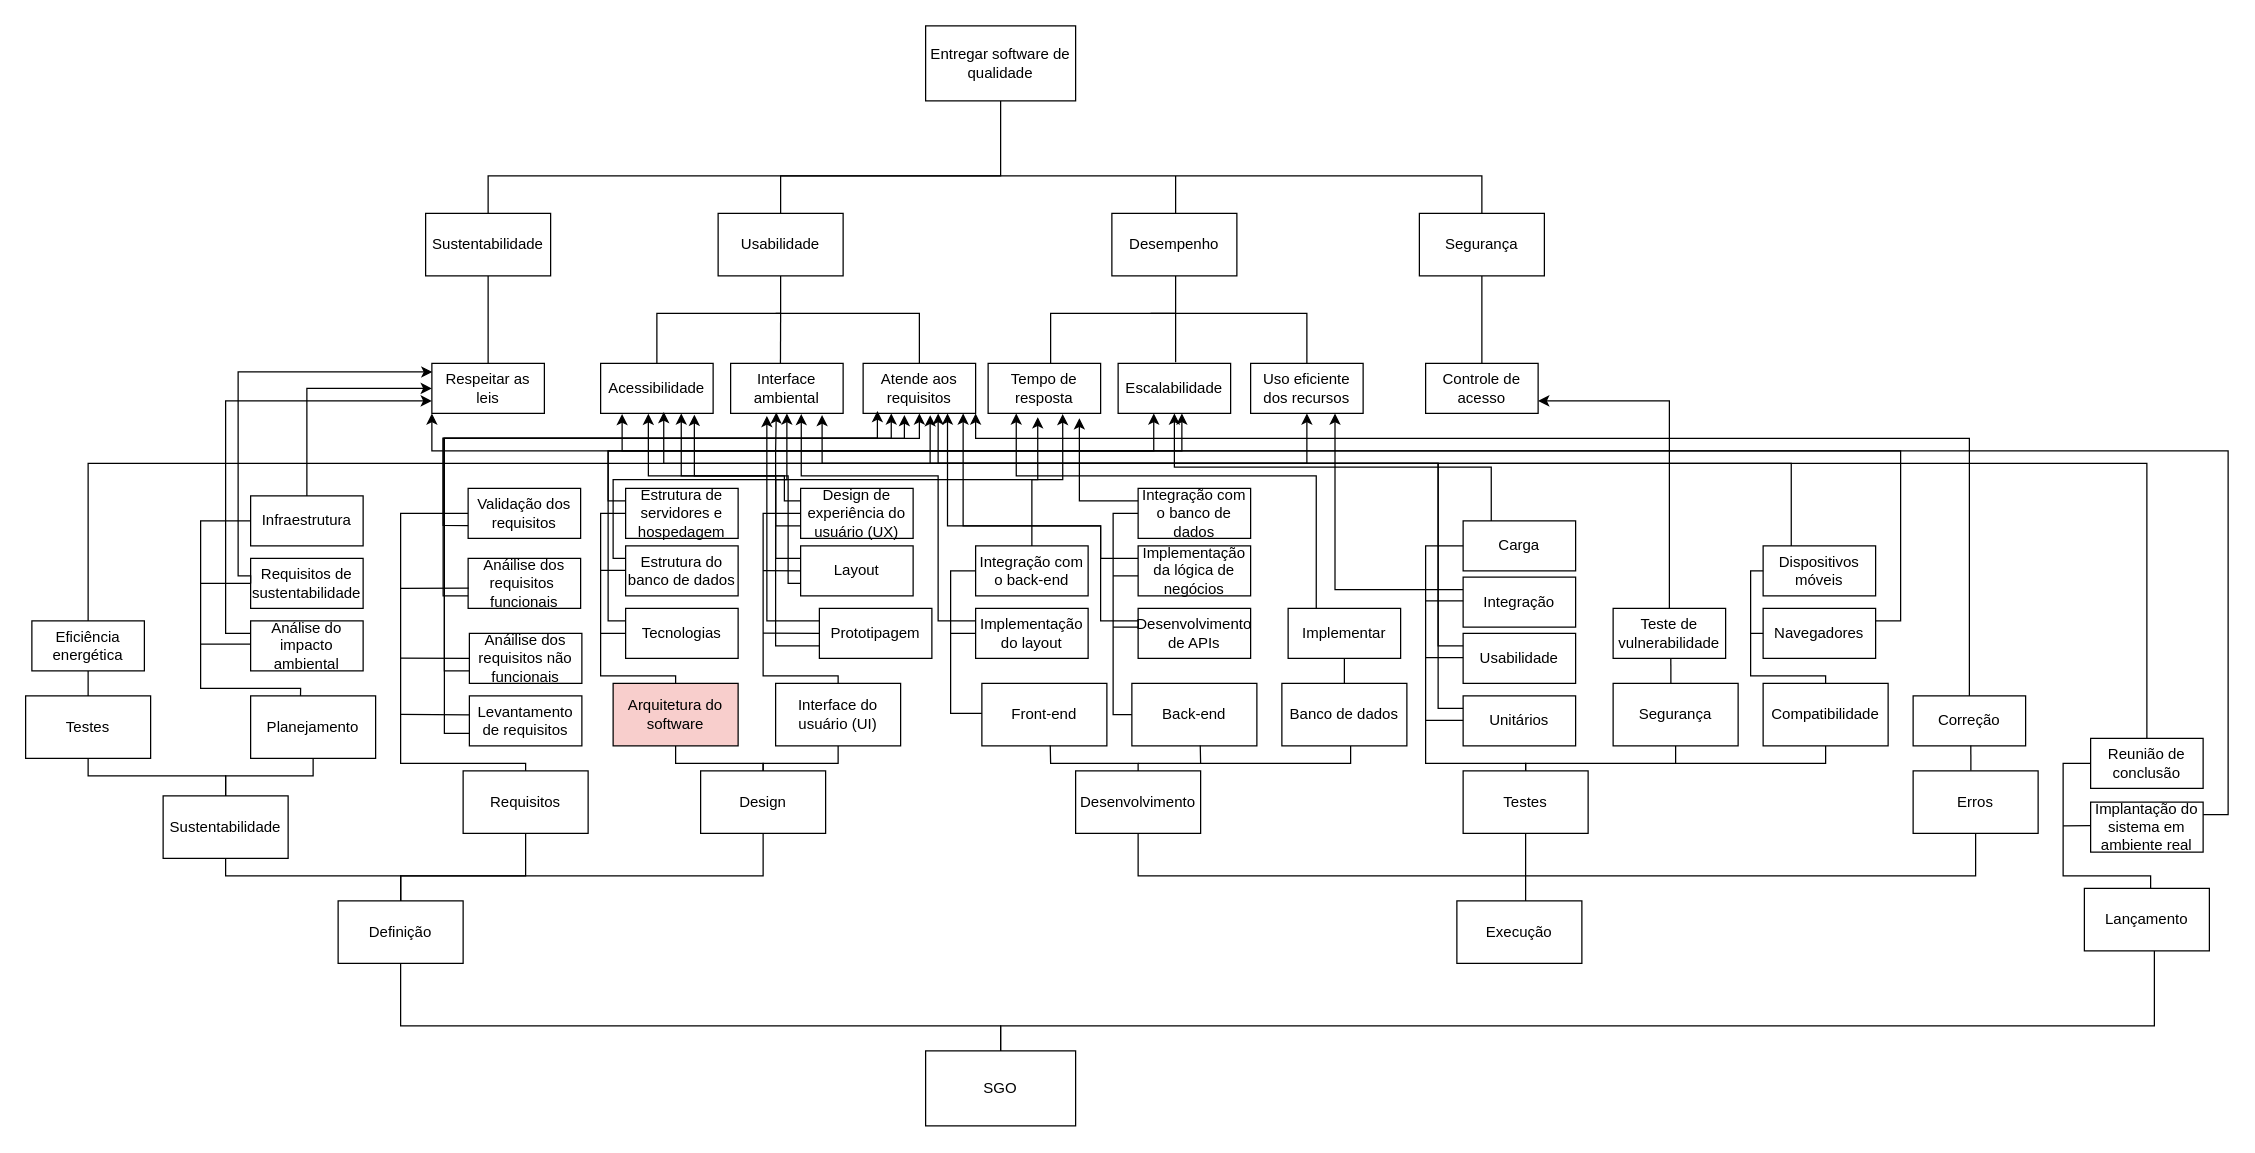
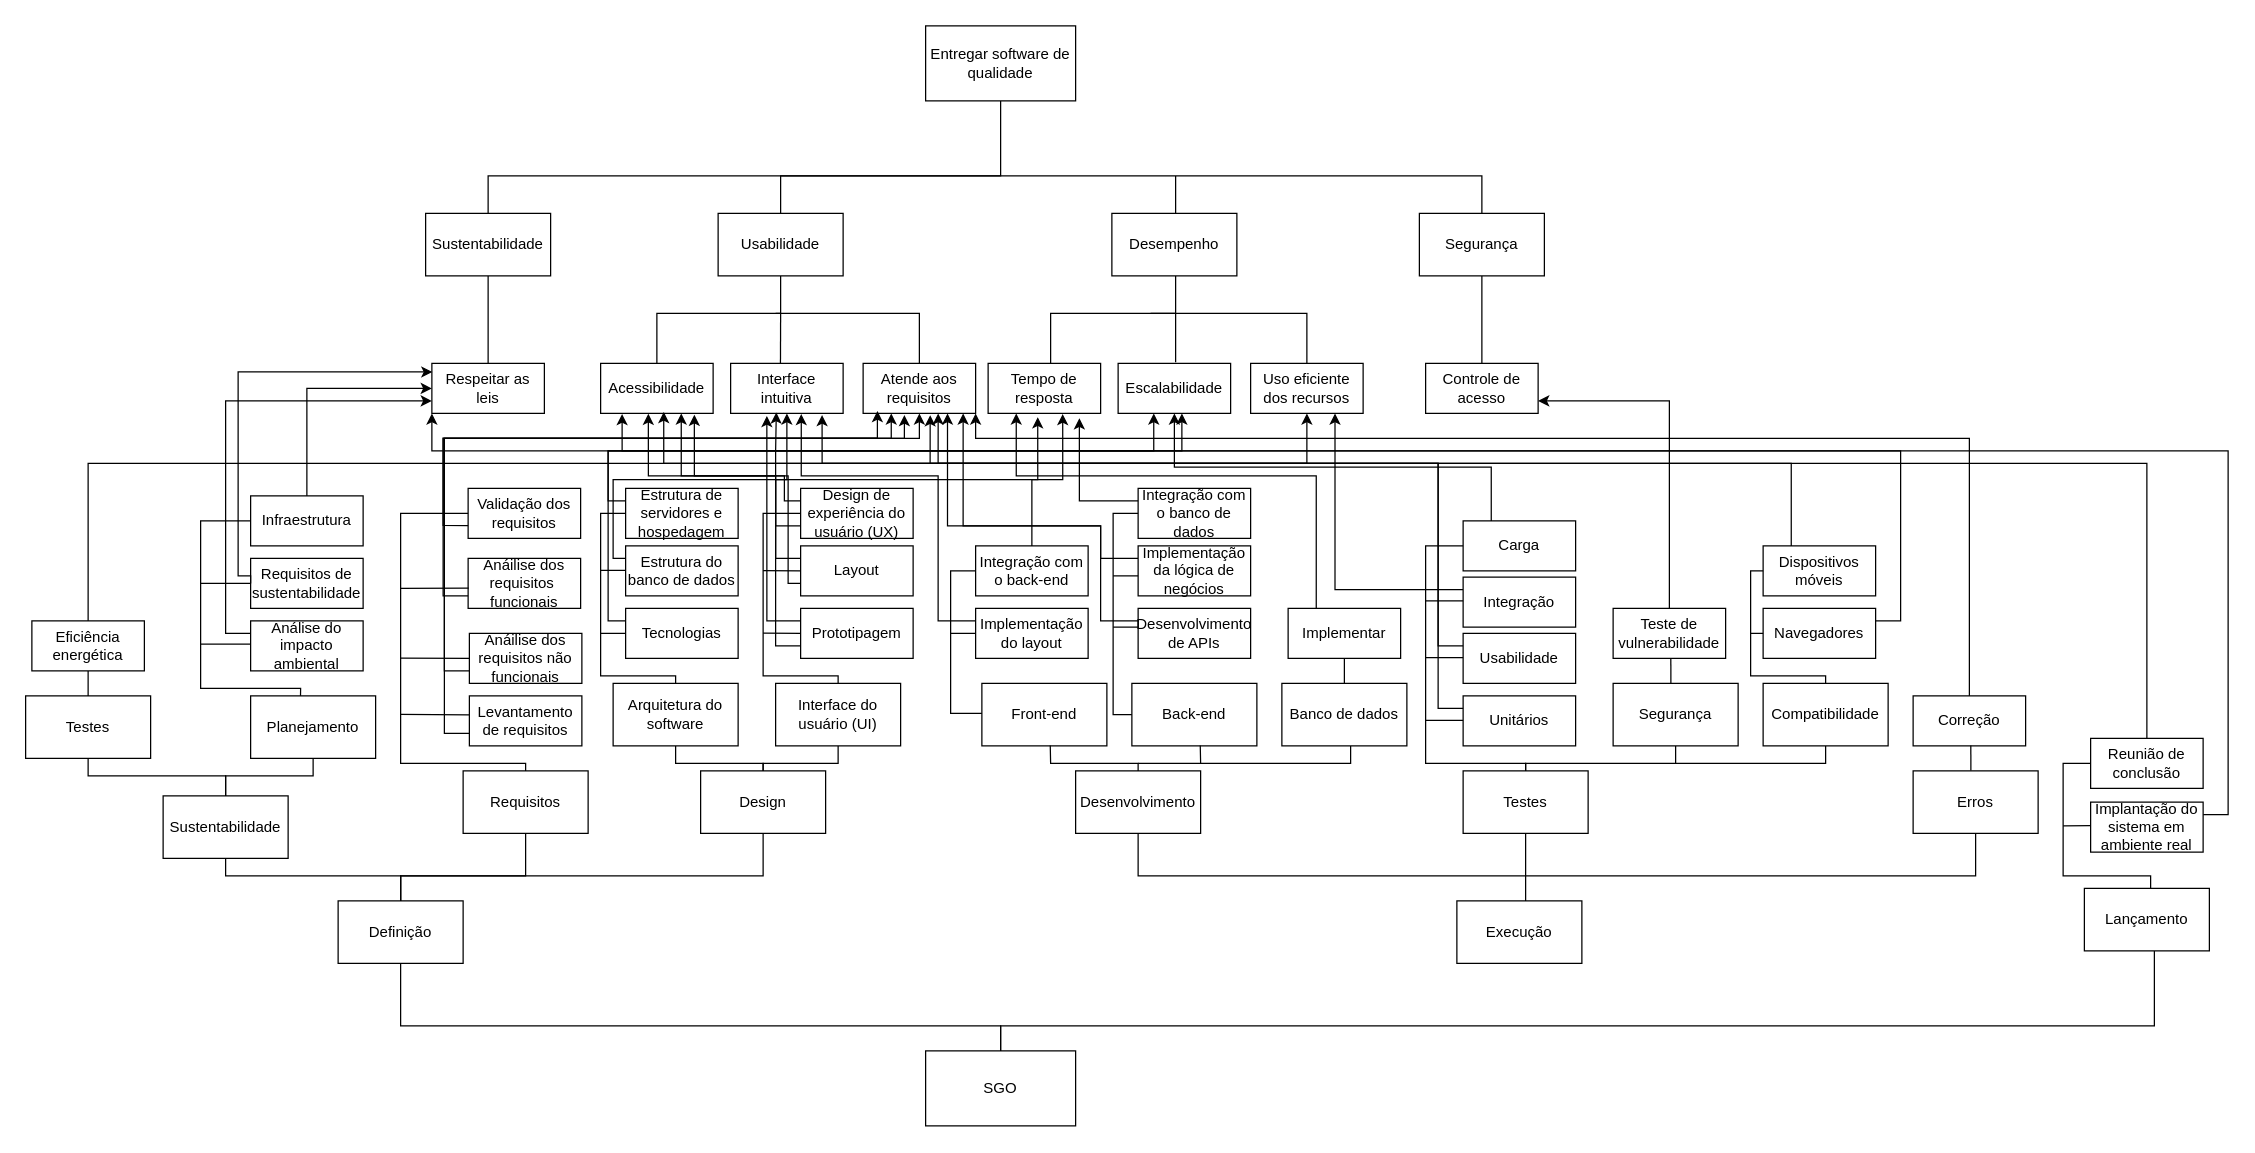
(787, 388) -> (787, 388)
(876, 633) -> (857, 633)
(676, 714) -> (676, 714)
